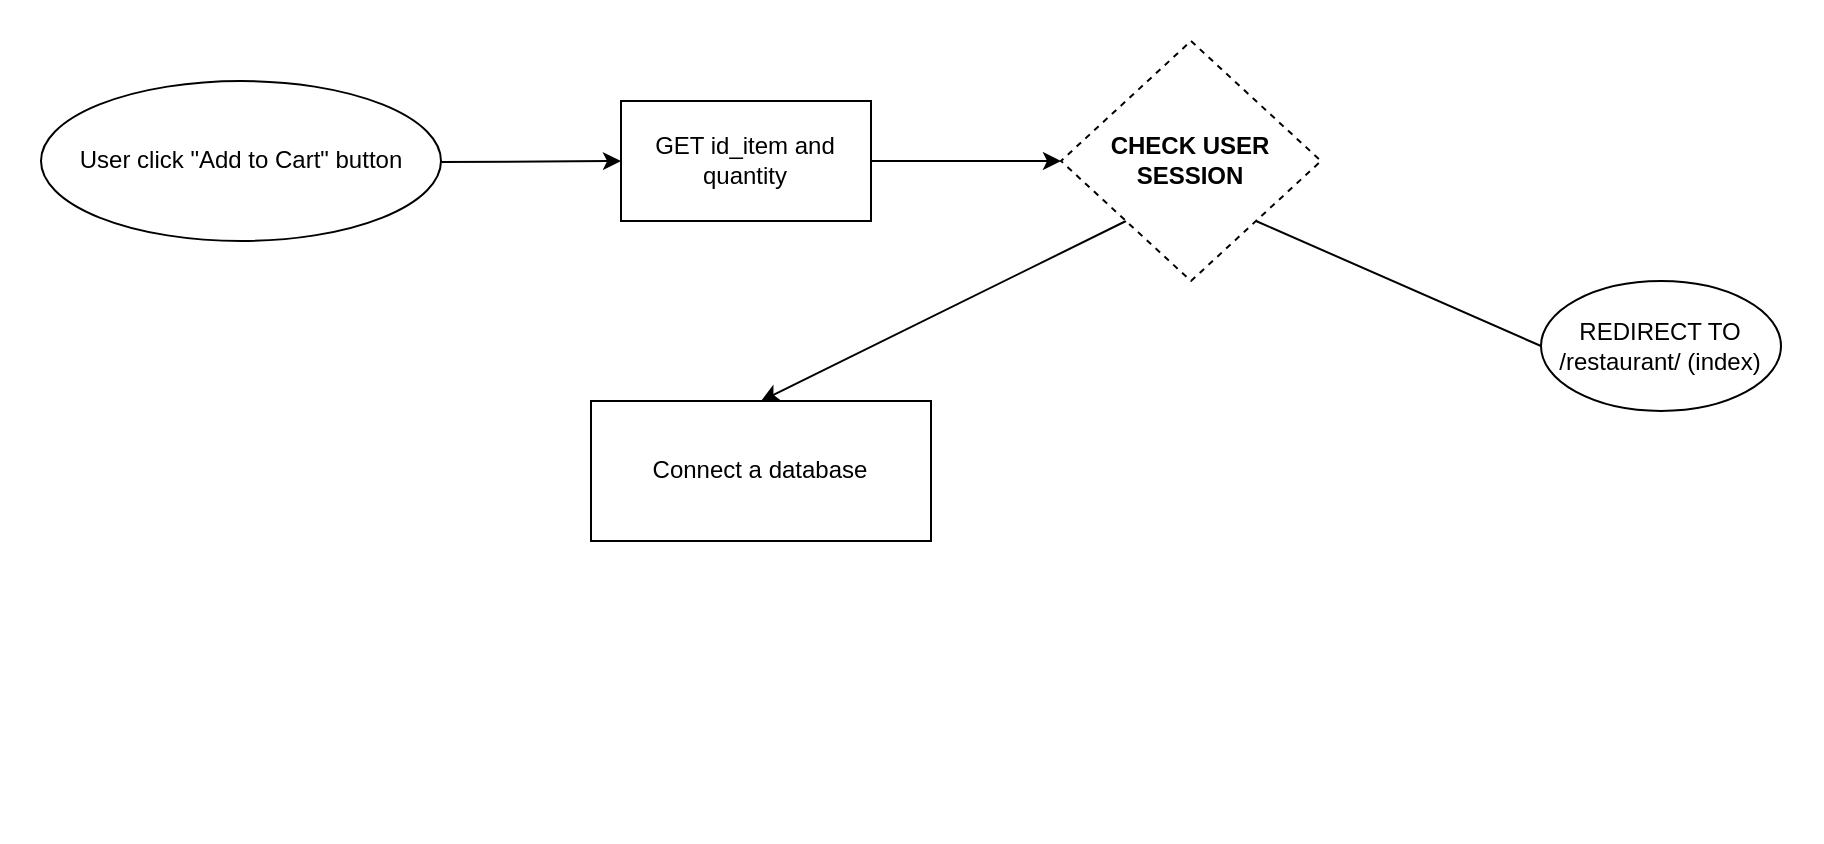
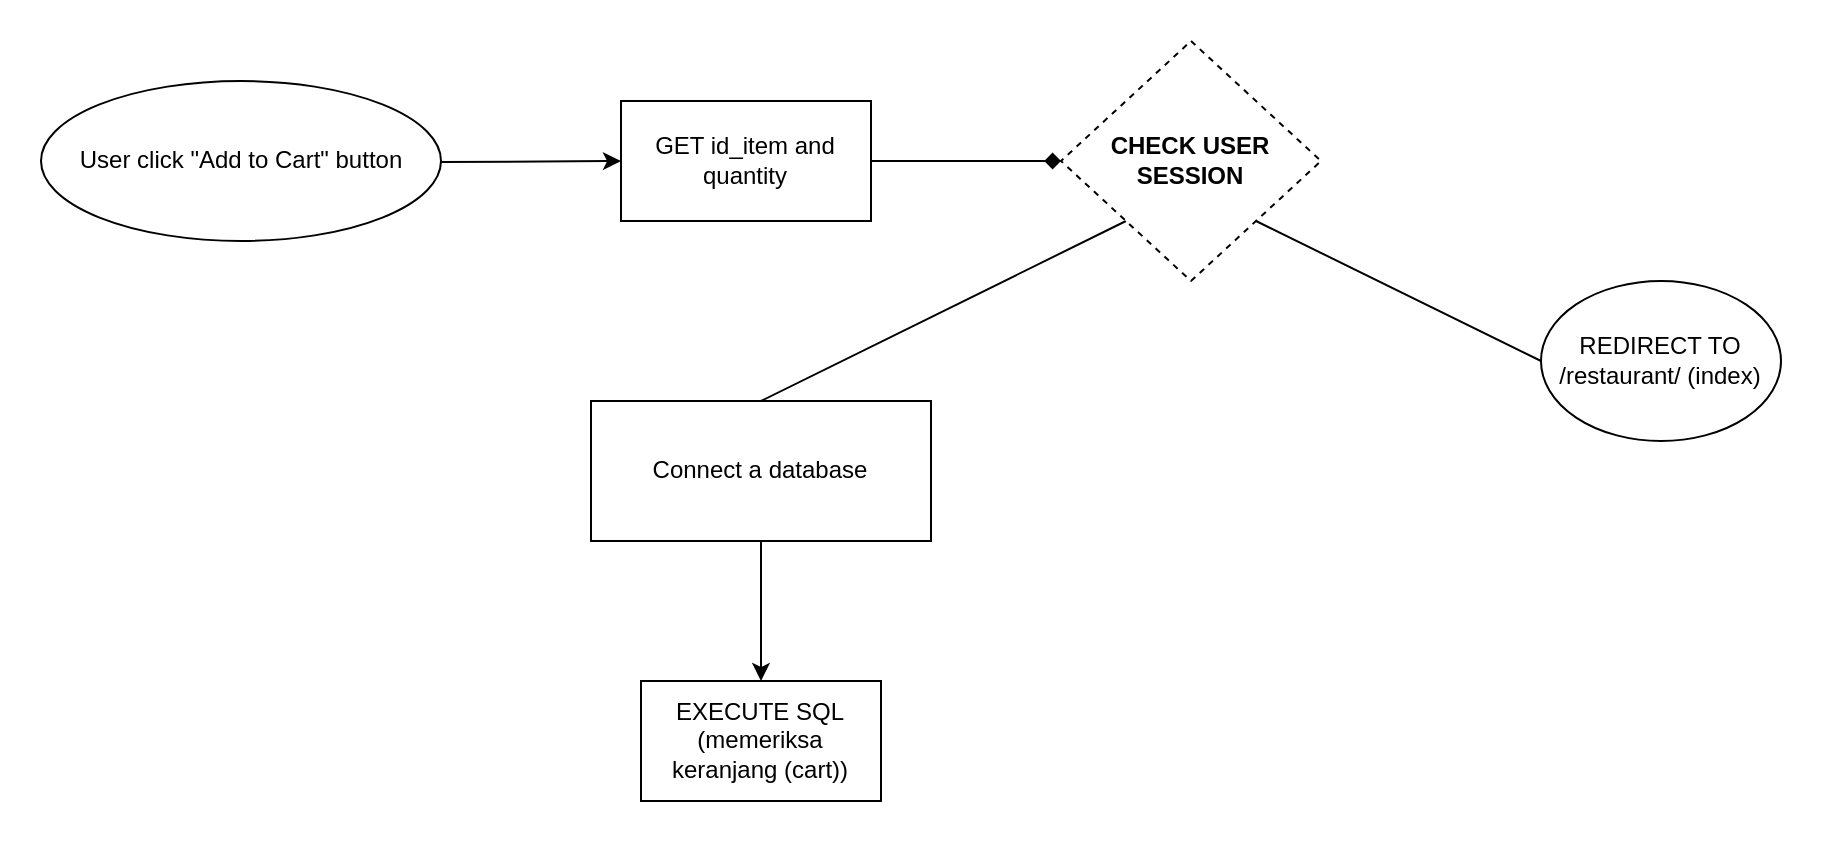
(1045, 161) -> (1044, 161)
(1661, 346) -> (1661, 361)
(774, 394) -> (769, 397)
none -> (761, 604)
none -> (761, 741)
